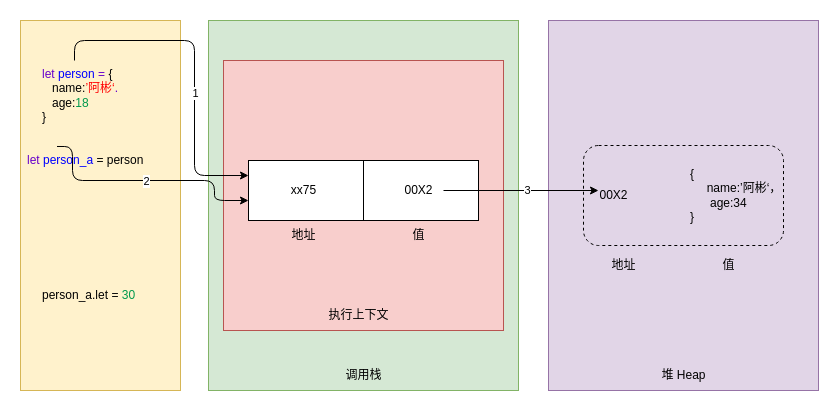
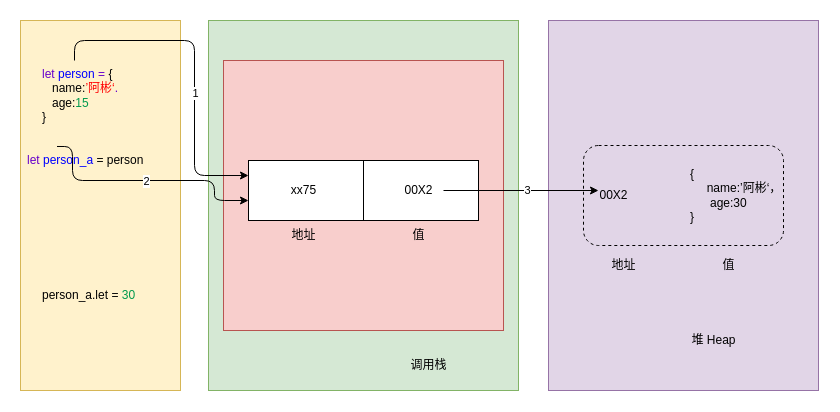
(83, 96) -> (83, 96)
(730, 196) -> (730, 196)
(359, 316) -> none
(364, 376) -> (429, 366)
(684, 376) -> (714, 341)
